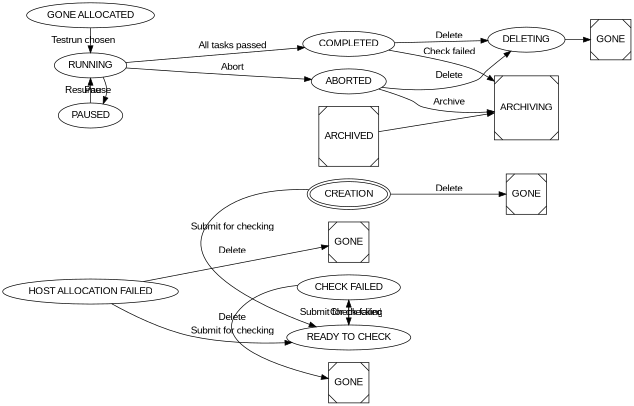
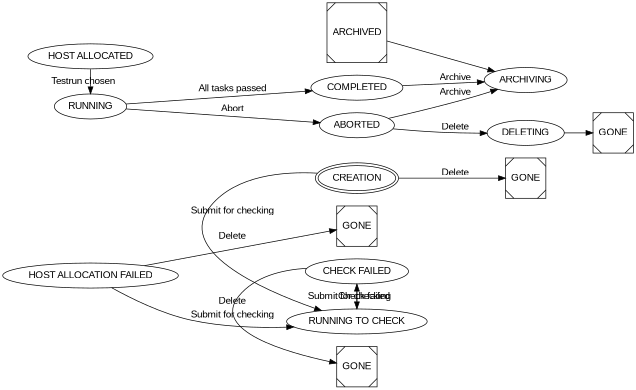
(91, 15) -> (91, 56)
(438, 42) -> none
(449, 52) -> (456, 78)
(526, 108) -> (526, 80)
(91, 116) -> none
(349, 337) -> (357, 321)
